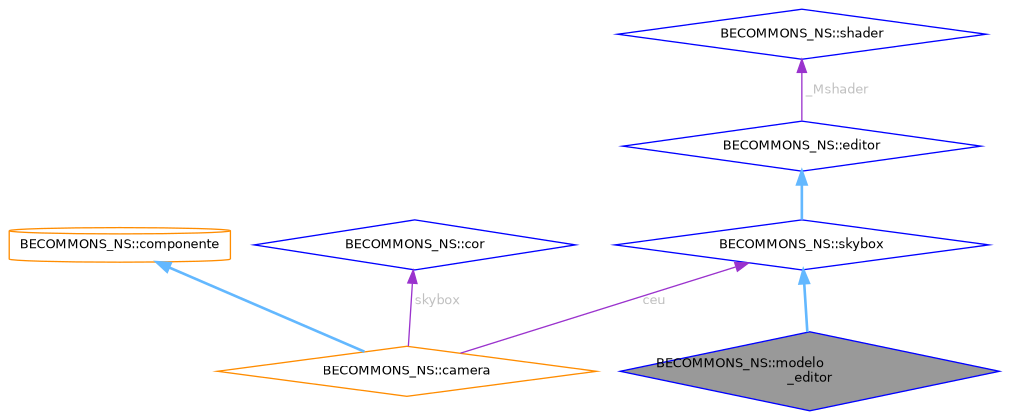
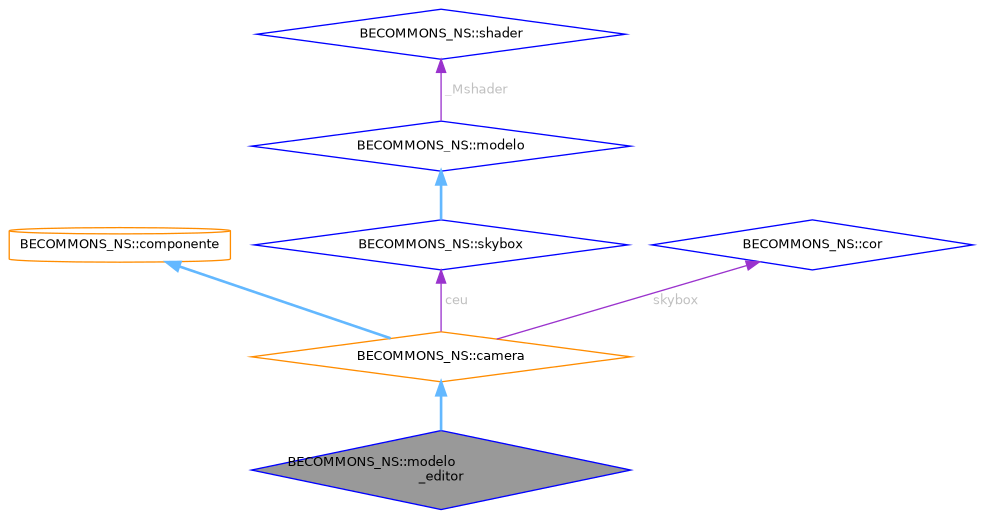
(802, 146) -> (441, 146)
(806, 308) -> (441, 413)
